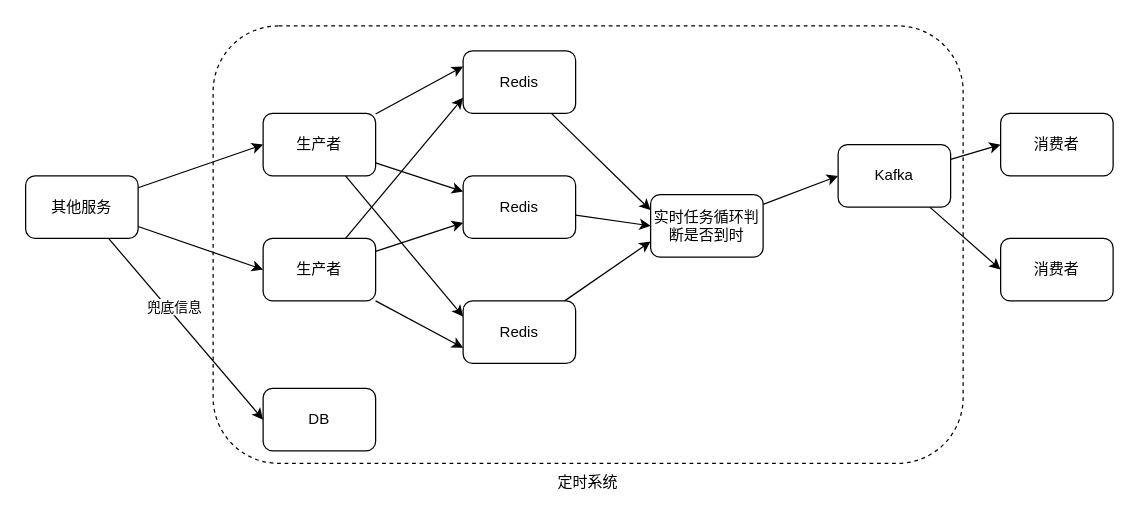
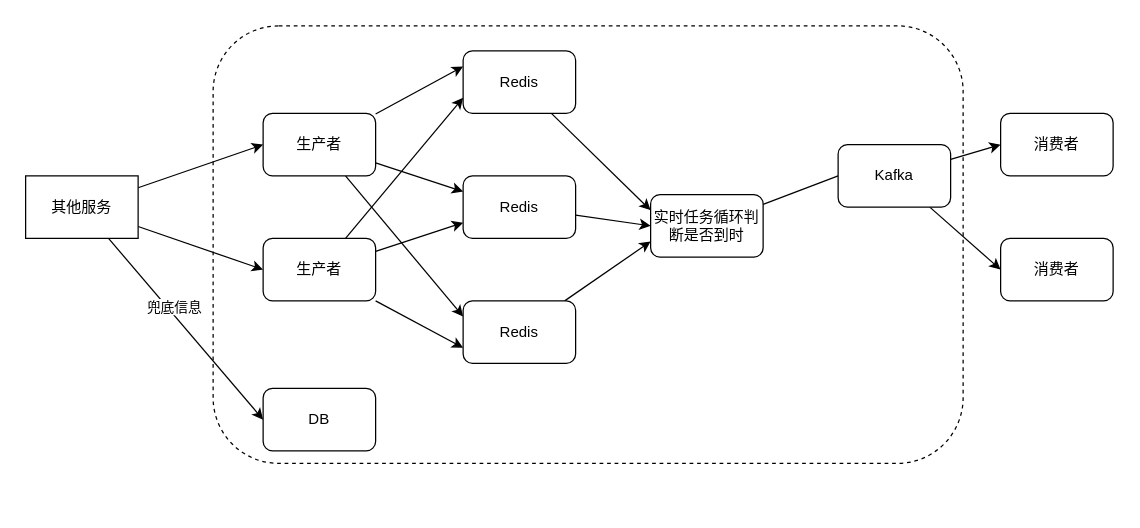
(829, 179) -> (833, 178)
(82, 207) -> (82, 207)
(588, 482) -> none
